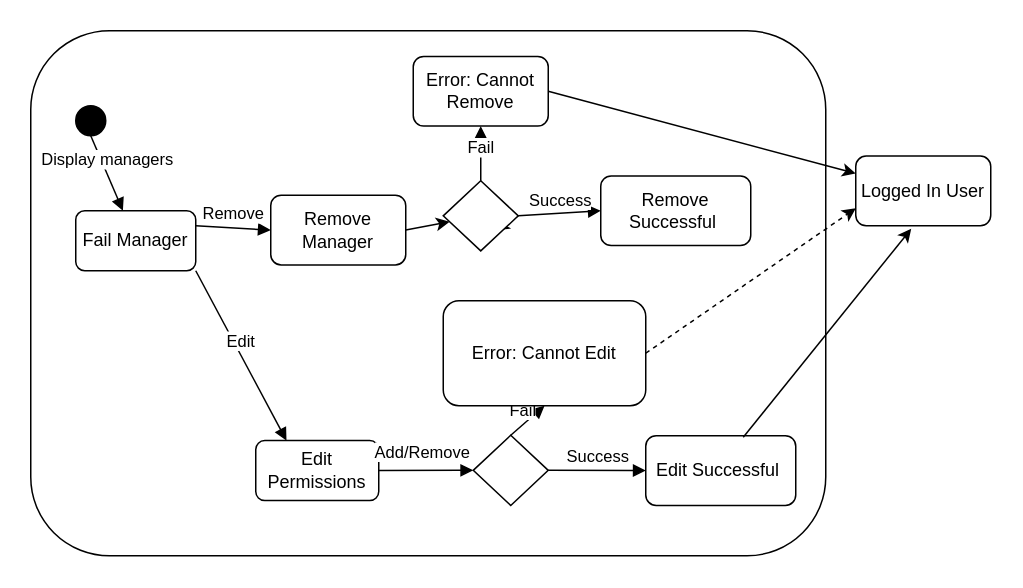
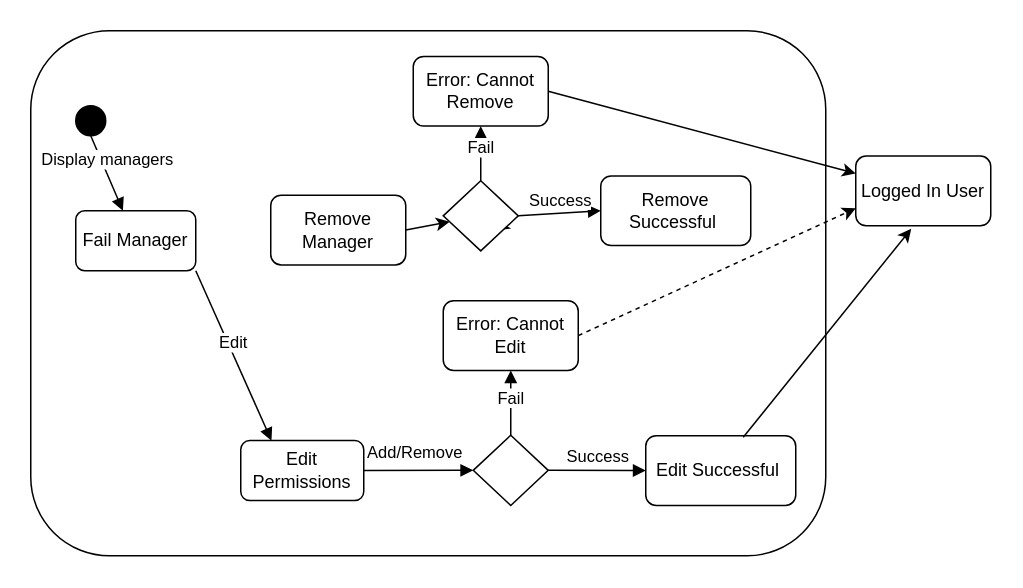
(227, 228) -> none
(545, 353) -> (511, 336)
(317, 471) -> (302, 471)
